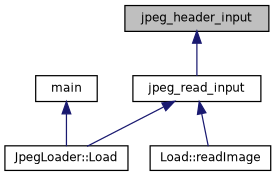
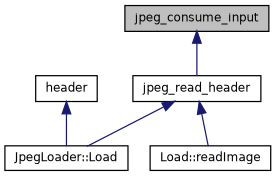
(197, 18) -> (197, 18)
(66, 89) -> (66, 89)
(197, 89) -> (197, 89)
